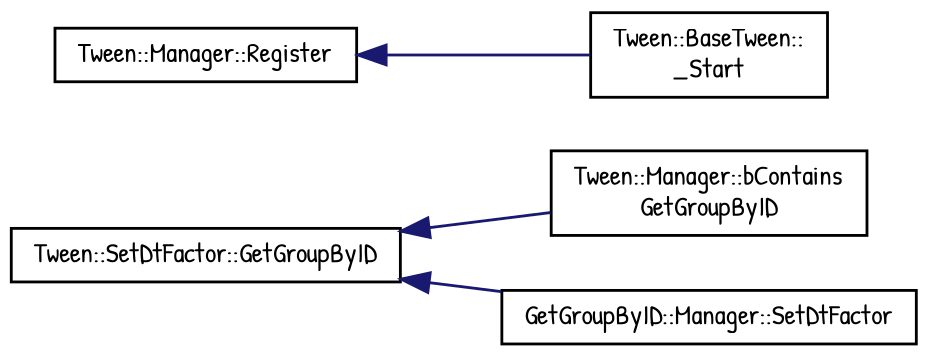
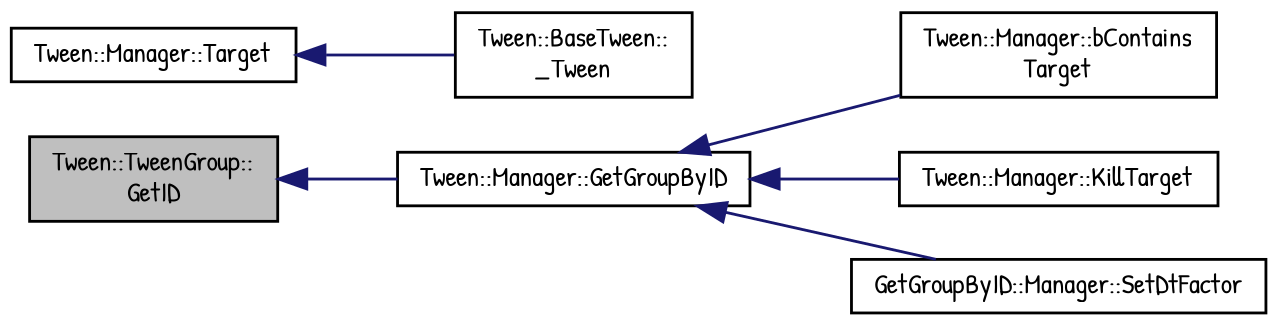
(206, 55) -> (154, 55)
(709, 55) -> (574, 55)
none -> (154, 179)
none -> (1059, 179)
(709, 193) -> (1059, 55)
(206, 255) -> (574, 179)
